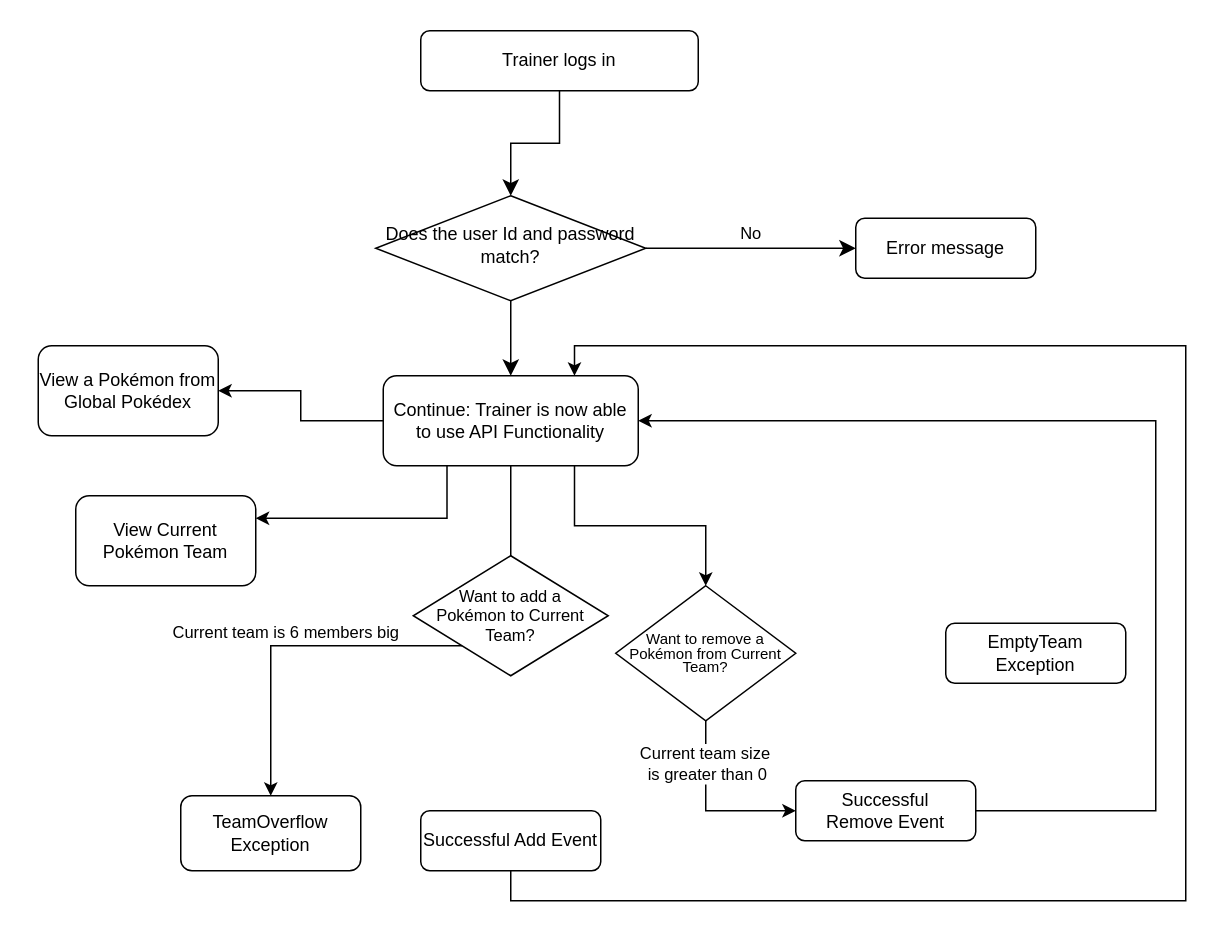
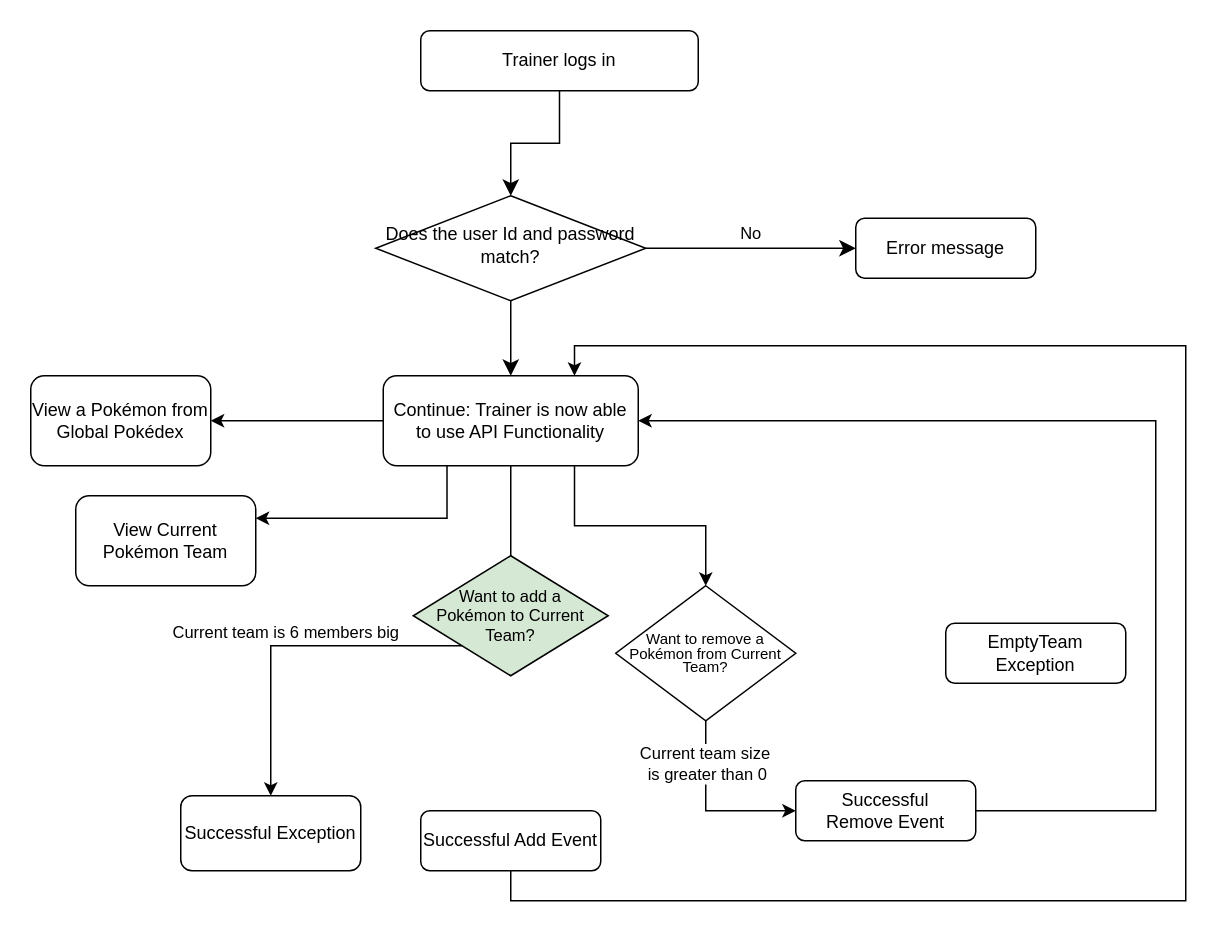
(128, 391) -> (121, 421)
(511, 616) -> (511, 616)
(271, 833) -> (271, 833)
